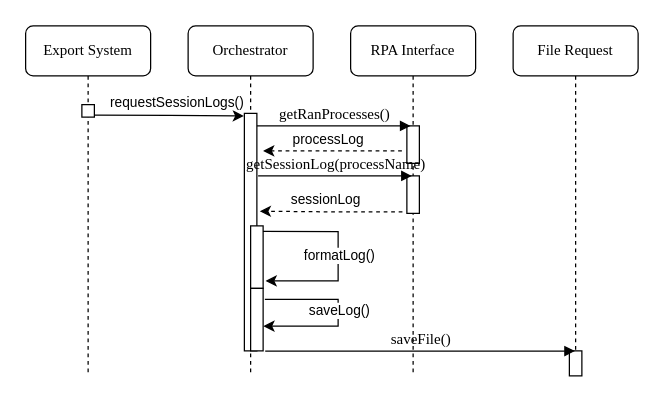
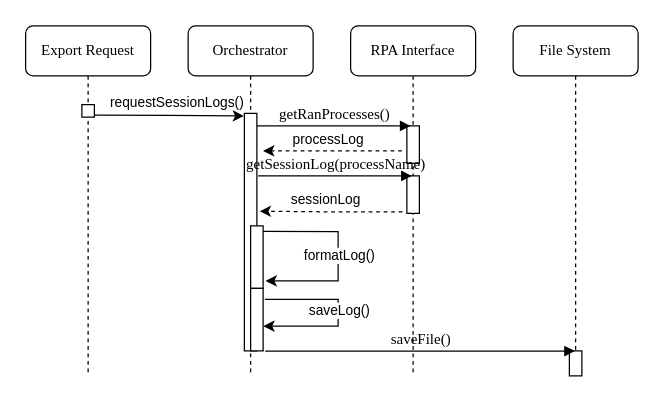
(88, 51) -> (88, 51)
(576, 51) -> (576, 51)
